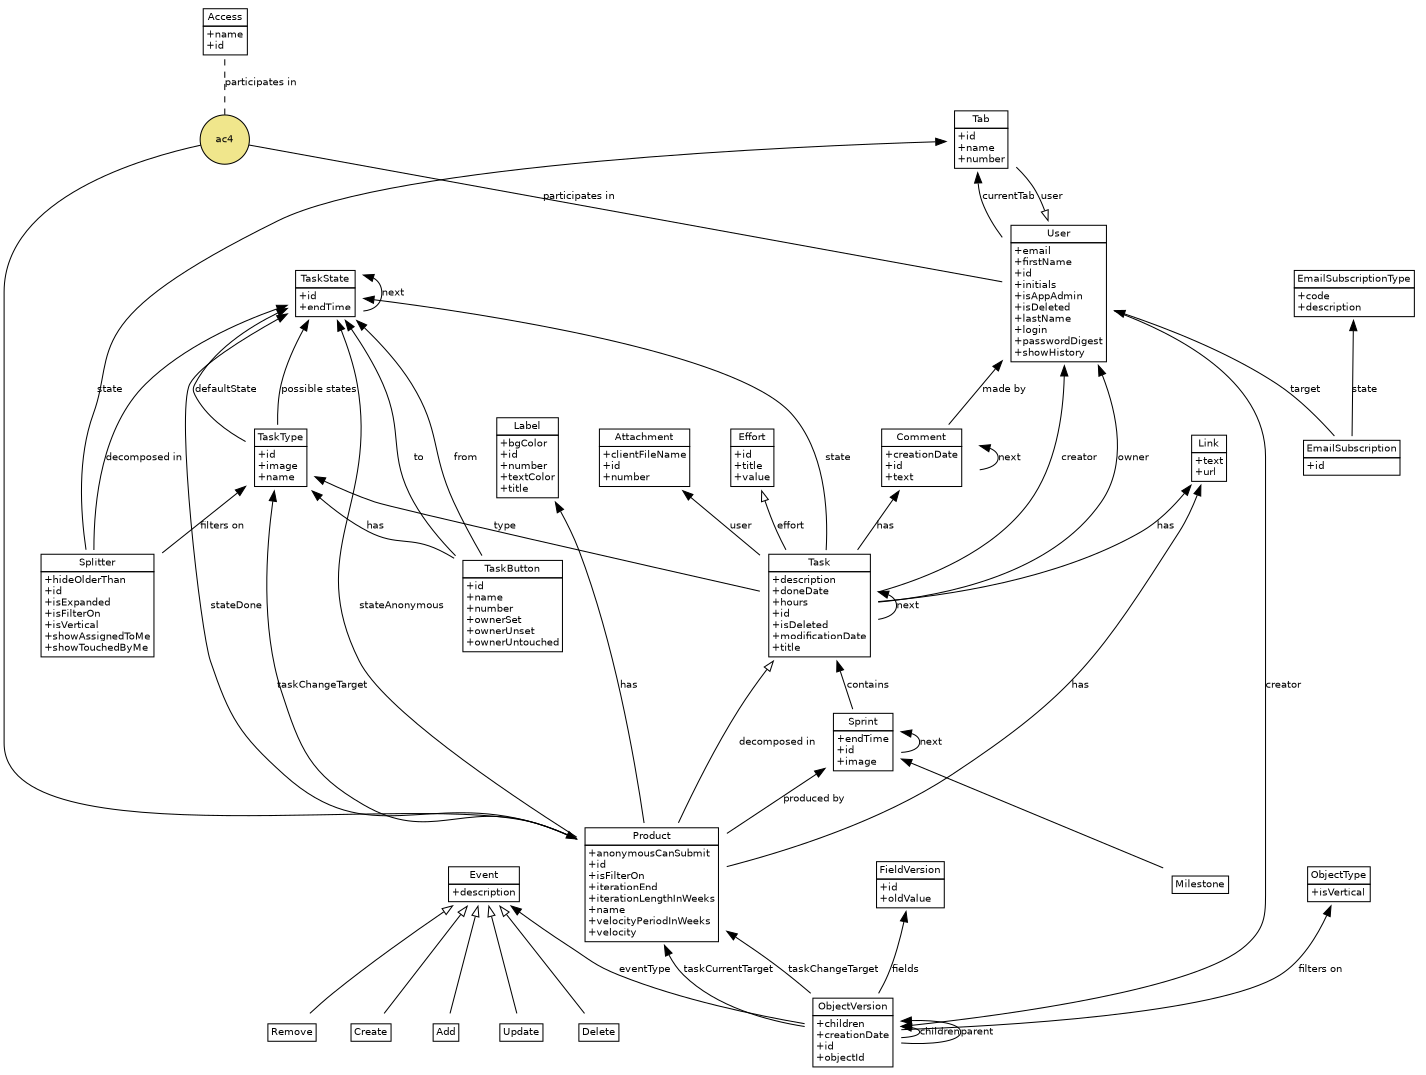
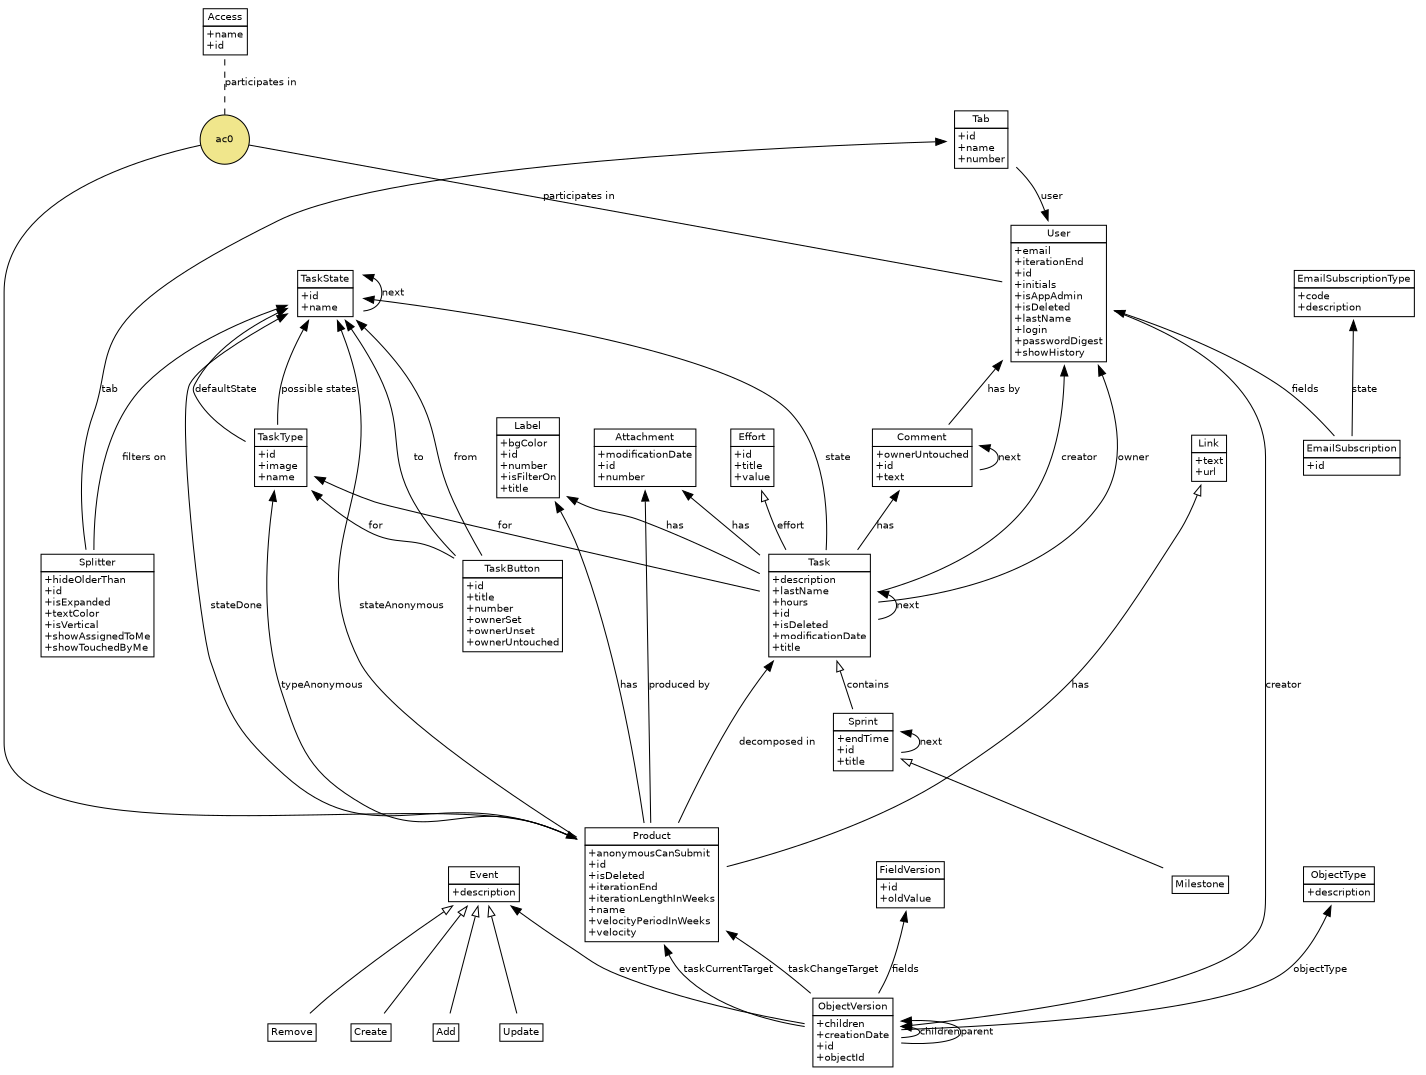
(225, 140) -> (225, 140)
(1033, 187) -> (1033, 187)
(986, 212) -> none
(1043, 262) -> (1049, 262)
(325, 307) -> (320, 307)
(110, 390) -> (110, 390)
(1004, 390) -> (1004, 390)
(1306, 390) -> (1306, 390)
(645, 455) -> (645, 455)
(922, 455) -> (922, 455)
(144, 458) -> (144, 458)
(528, 477) -> (528, 477)
(200, 523) -> none
(376, 526) -> (376, 526)
(505, 526) -> (505, 526)
(741, 526) -> (741, 526)
(1042, 573) -> (670, 532)
(801, 591) -> (801, 591)
(485, 597) -> (480, 597)
(72, 614) -> (72, 614)
(322, 685) -> (322, 685)
(846, 690) -> (846, 690)
(1006, 736) -> (1006, 736)
(719, 744) -> (719, 744)
(857, 762) -> (851, 762)
(772, 804) -> (648, 662)
(1037, 815) -> (1037, 815)
(616, 876) -> (616, 876)
(1338, 892) -> (1339, 892)
(1320, 969) -> (1320, 969)
(598, 1032) -> none
